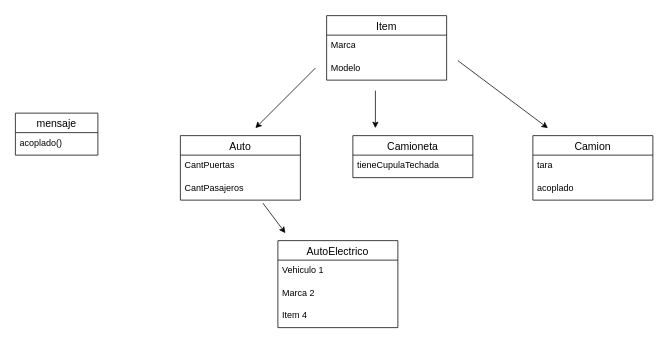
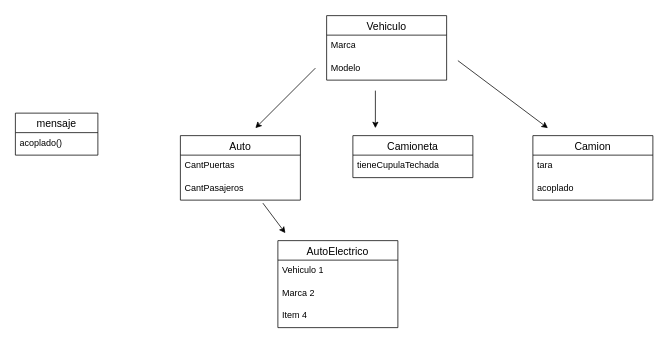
(386, 26) -> (386, 26)
